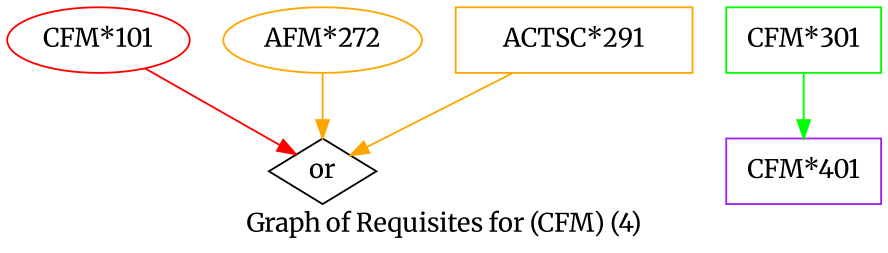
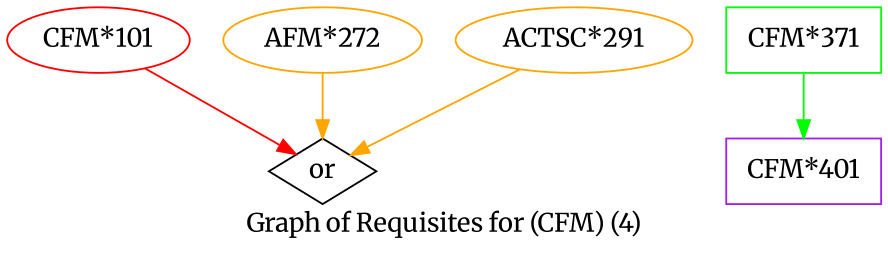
(574, 40) -> (574, 40)
(804, 40) -> (804, 40)
